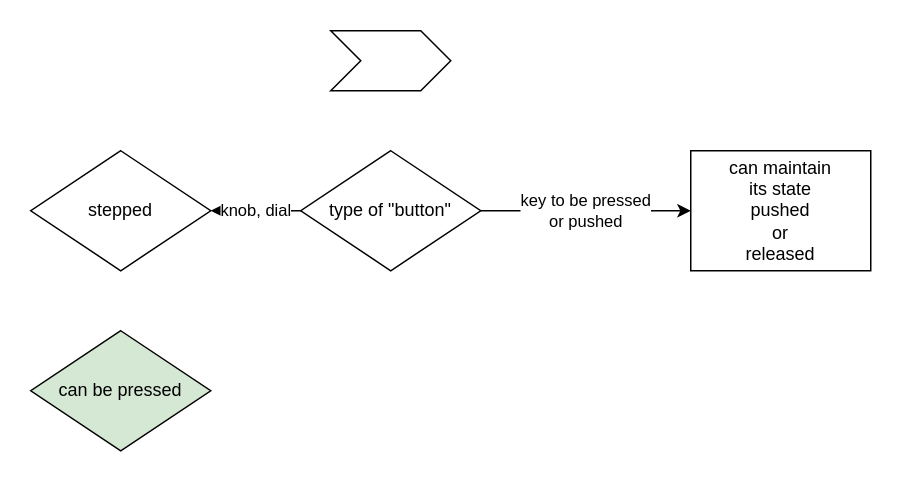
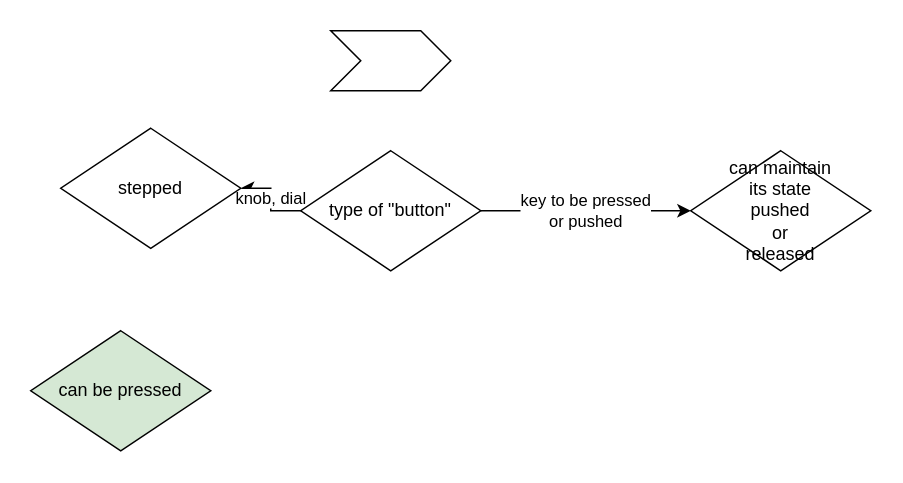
(121, 211) -> (151, 188)
(781, 211) -> (781, 211)
